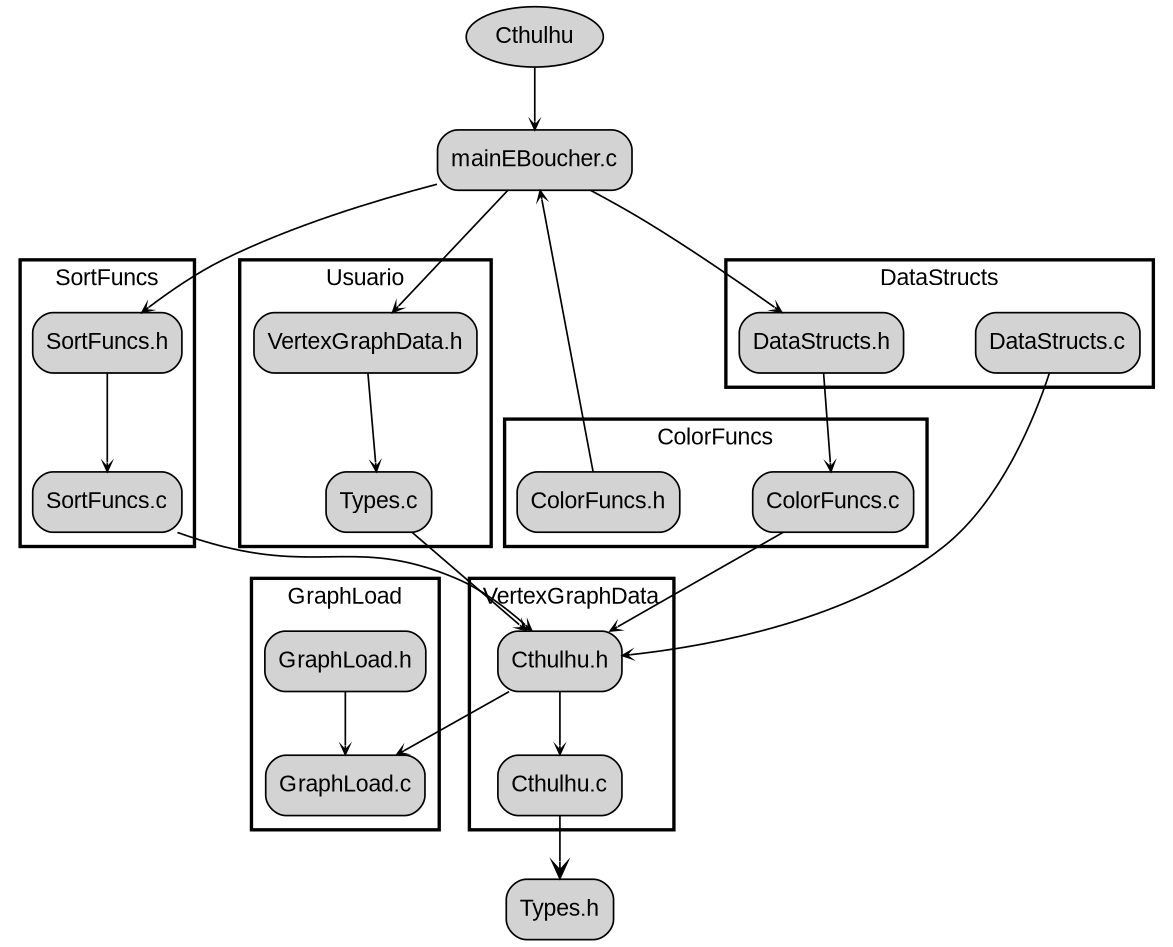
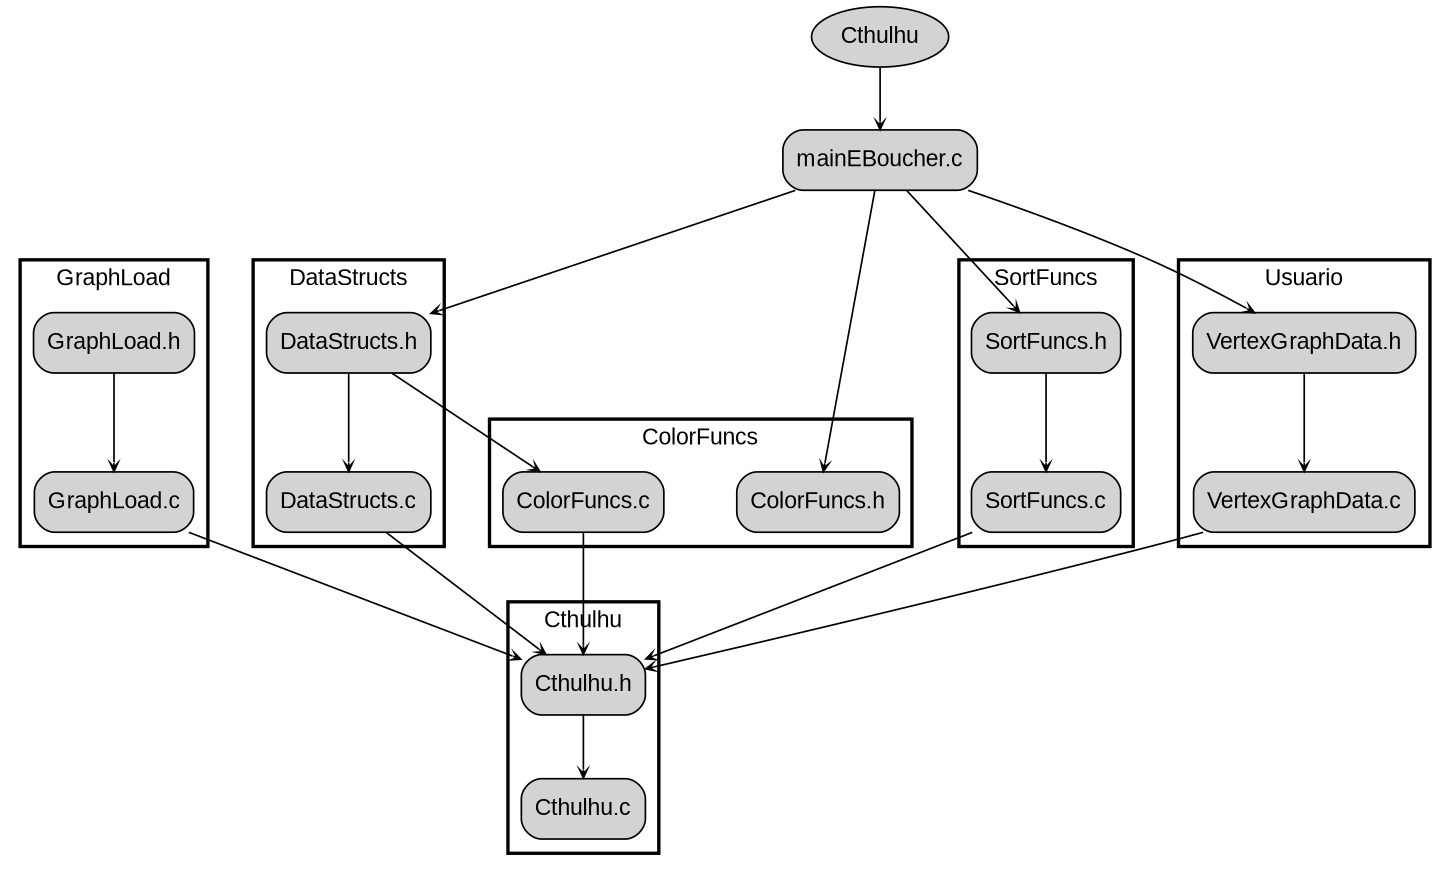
(567, 335) -> (850, 327)
none -> (349, 418)
(379, 502) -> (1304, 502)
(572, 598) -> (583, 621)
(456, 721) -> (351, 594)
(560, 909) -> none
